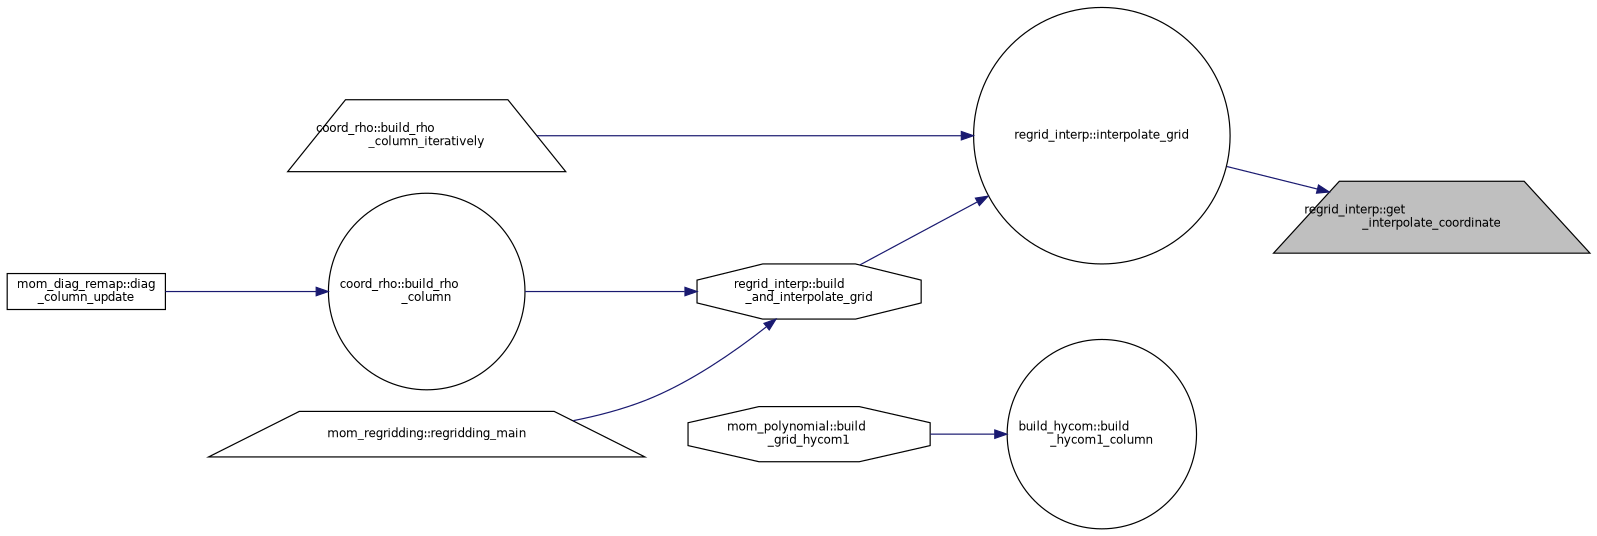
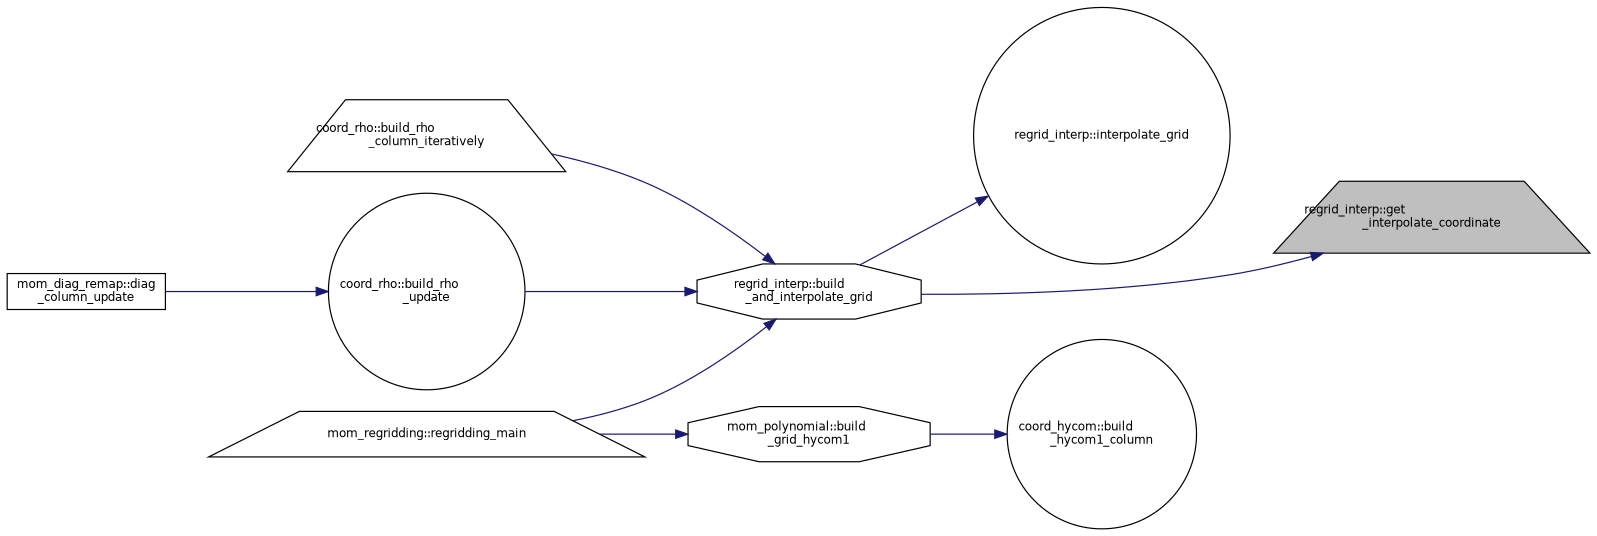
(749, 136) -> (665, 192)
(1272, 178) -> (1118, 288)
(427, 292) -> (427, 292)
none -> (638, 434)
(1102, 434) -> (1102, 434)
